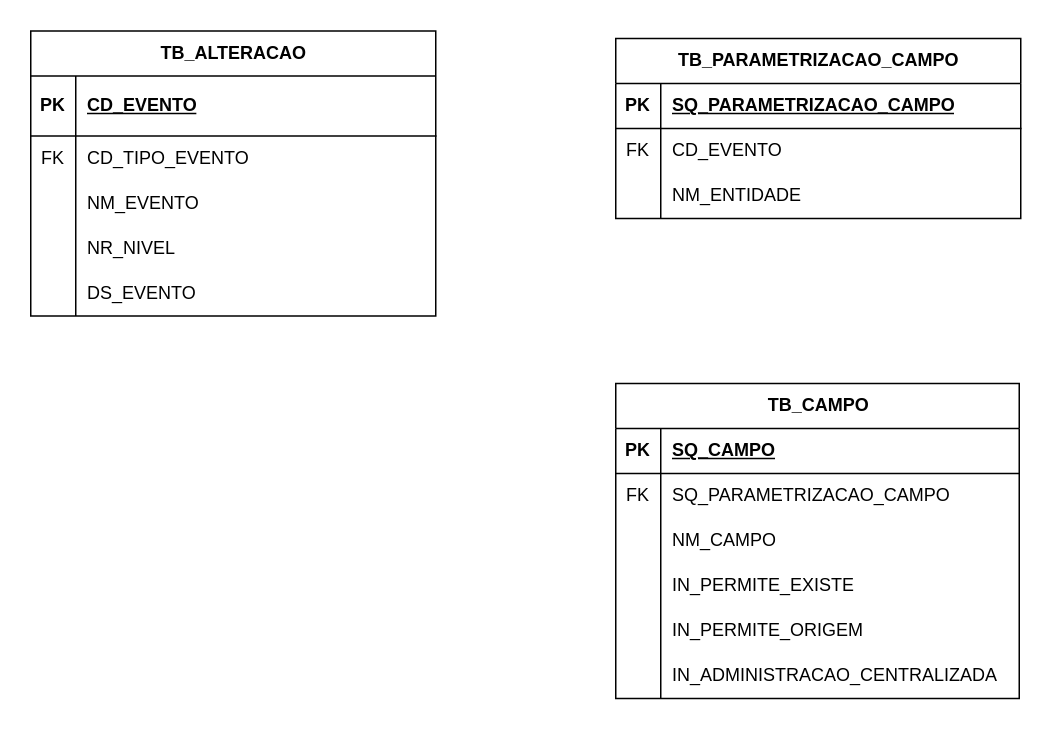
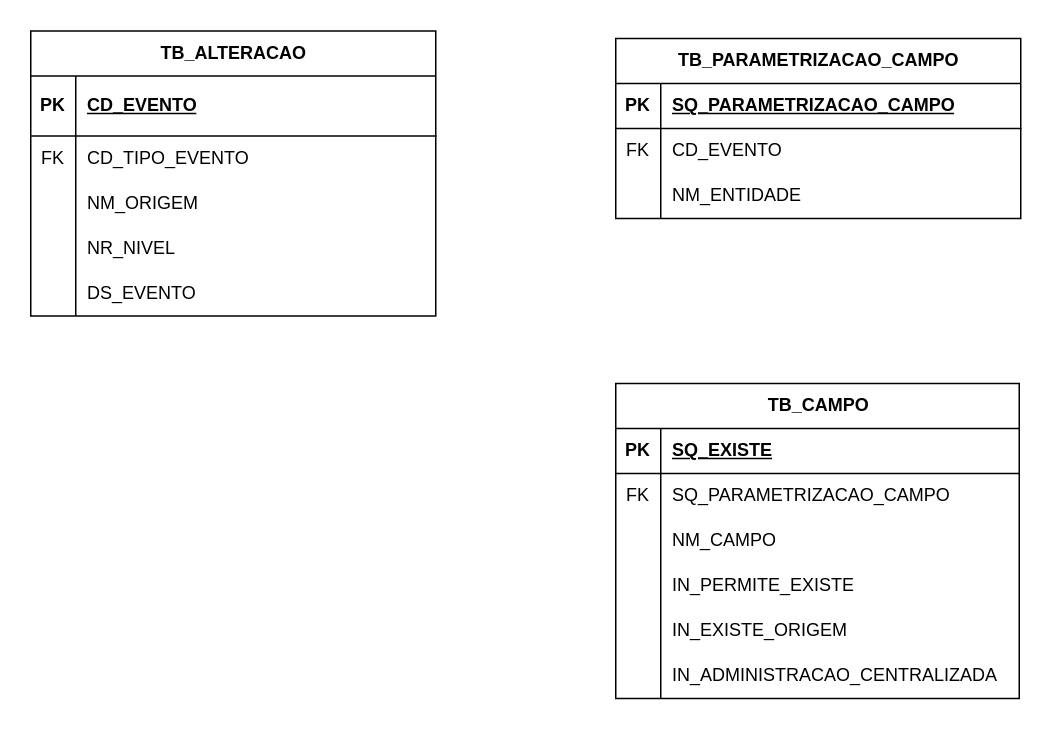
(133, 203) -> (133, 203)
(713, 451) -> (718, 451)
(758, 631) -> (753, 631)
